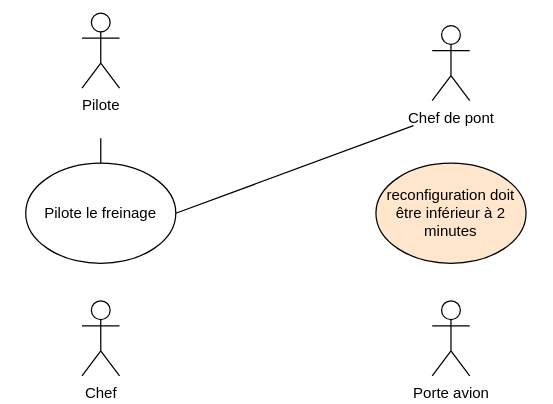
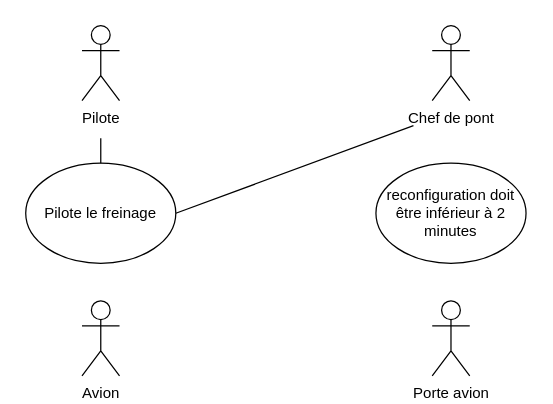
(101, 51) -> (101, 63)
(451, 213) -> (451, 213)
(101, 393) -> (101, 393)
